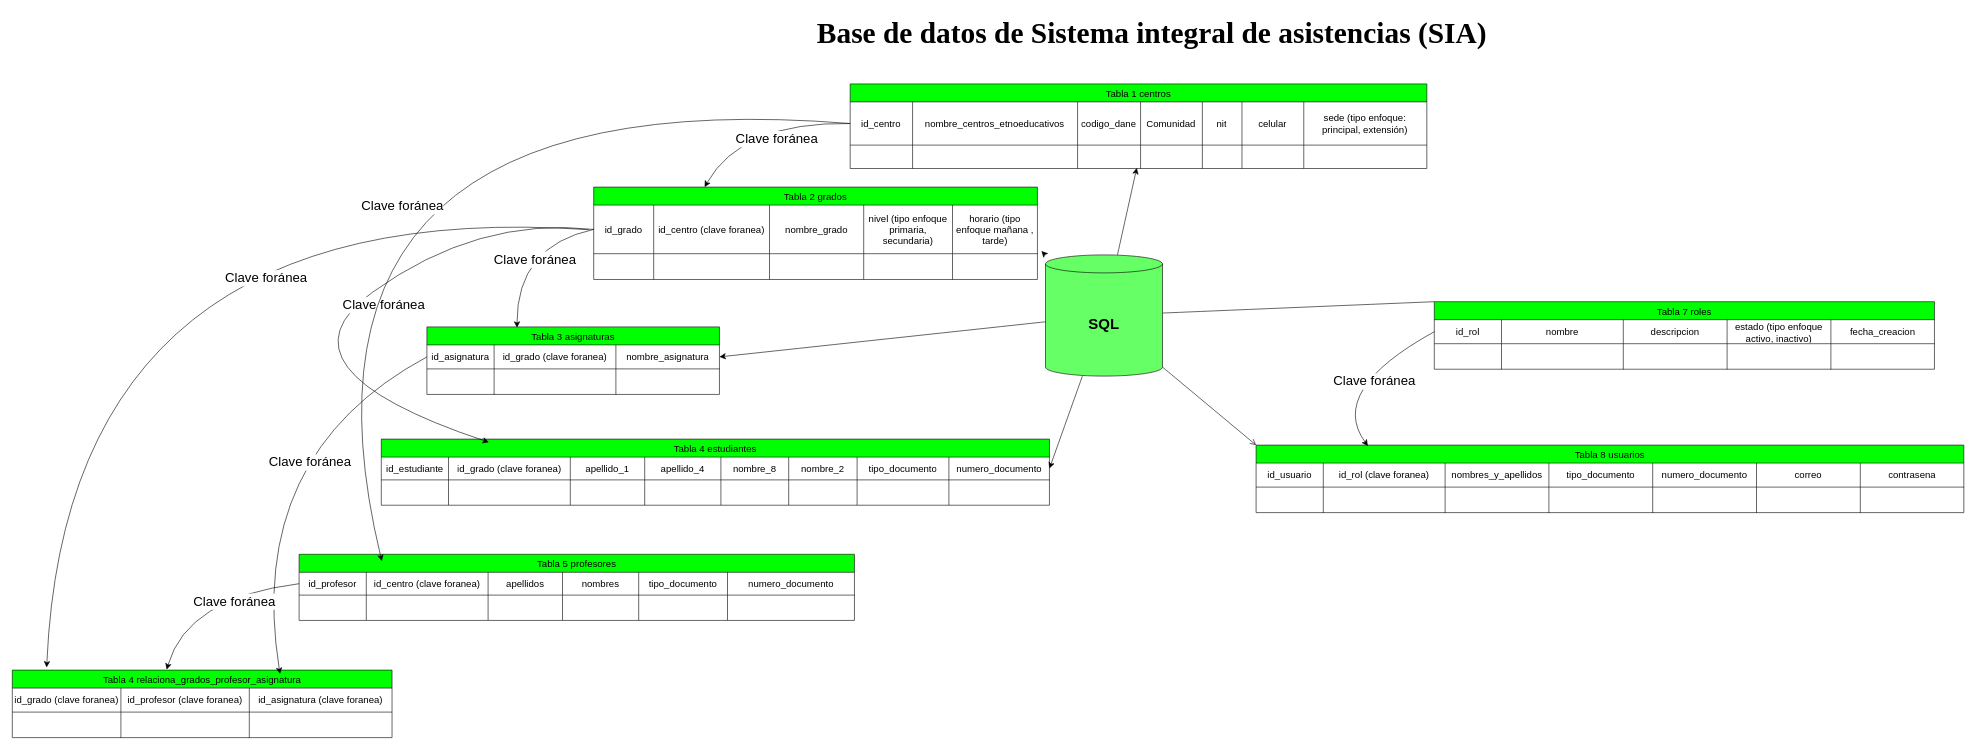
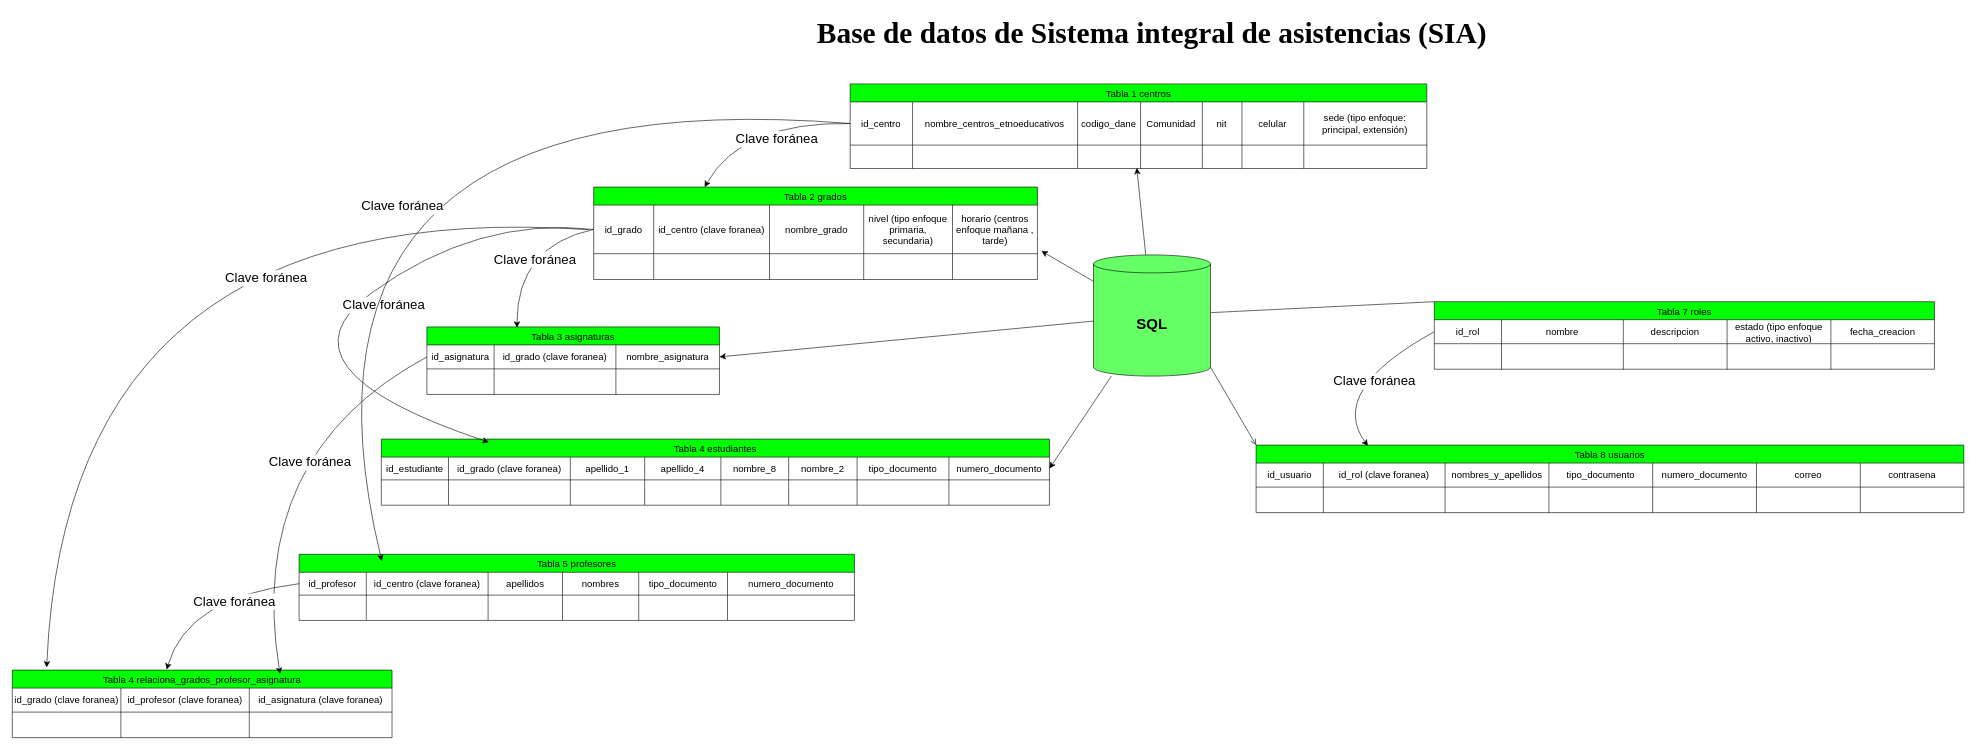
(995, 230) -> (995, 230)
(1104, 315) -> (1152, 315)
